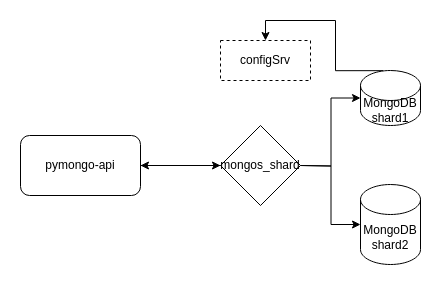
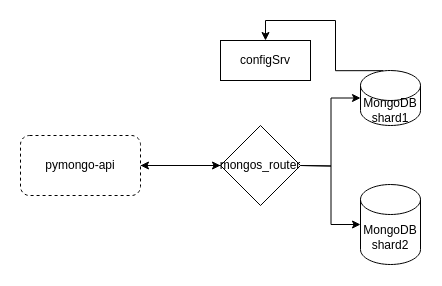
(266, 61) -> (266, 61)
(81, 166) -> (81, 166)
(261, 166) -> (261, 166)
